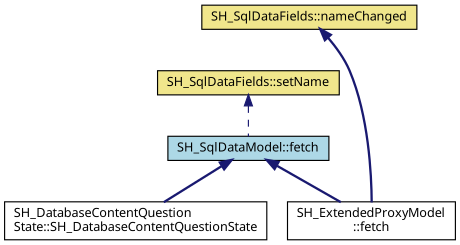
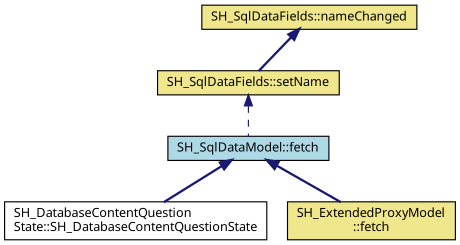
(363, 116) -> (275, 54)
(371, 221) -> (371, 221)
